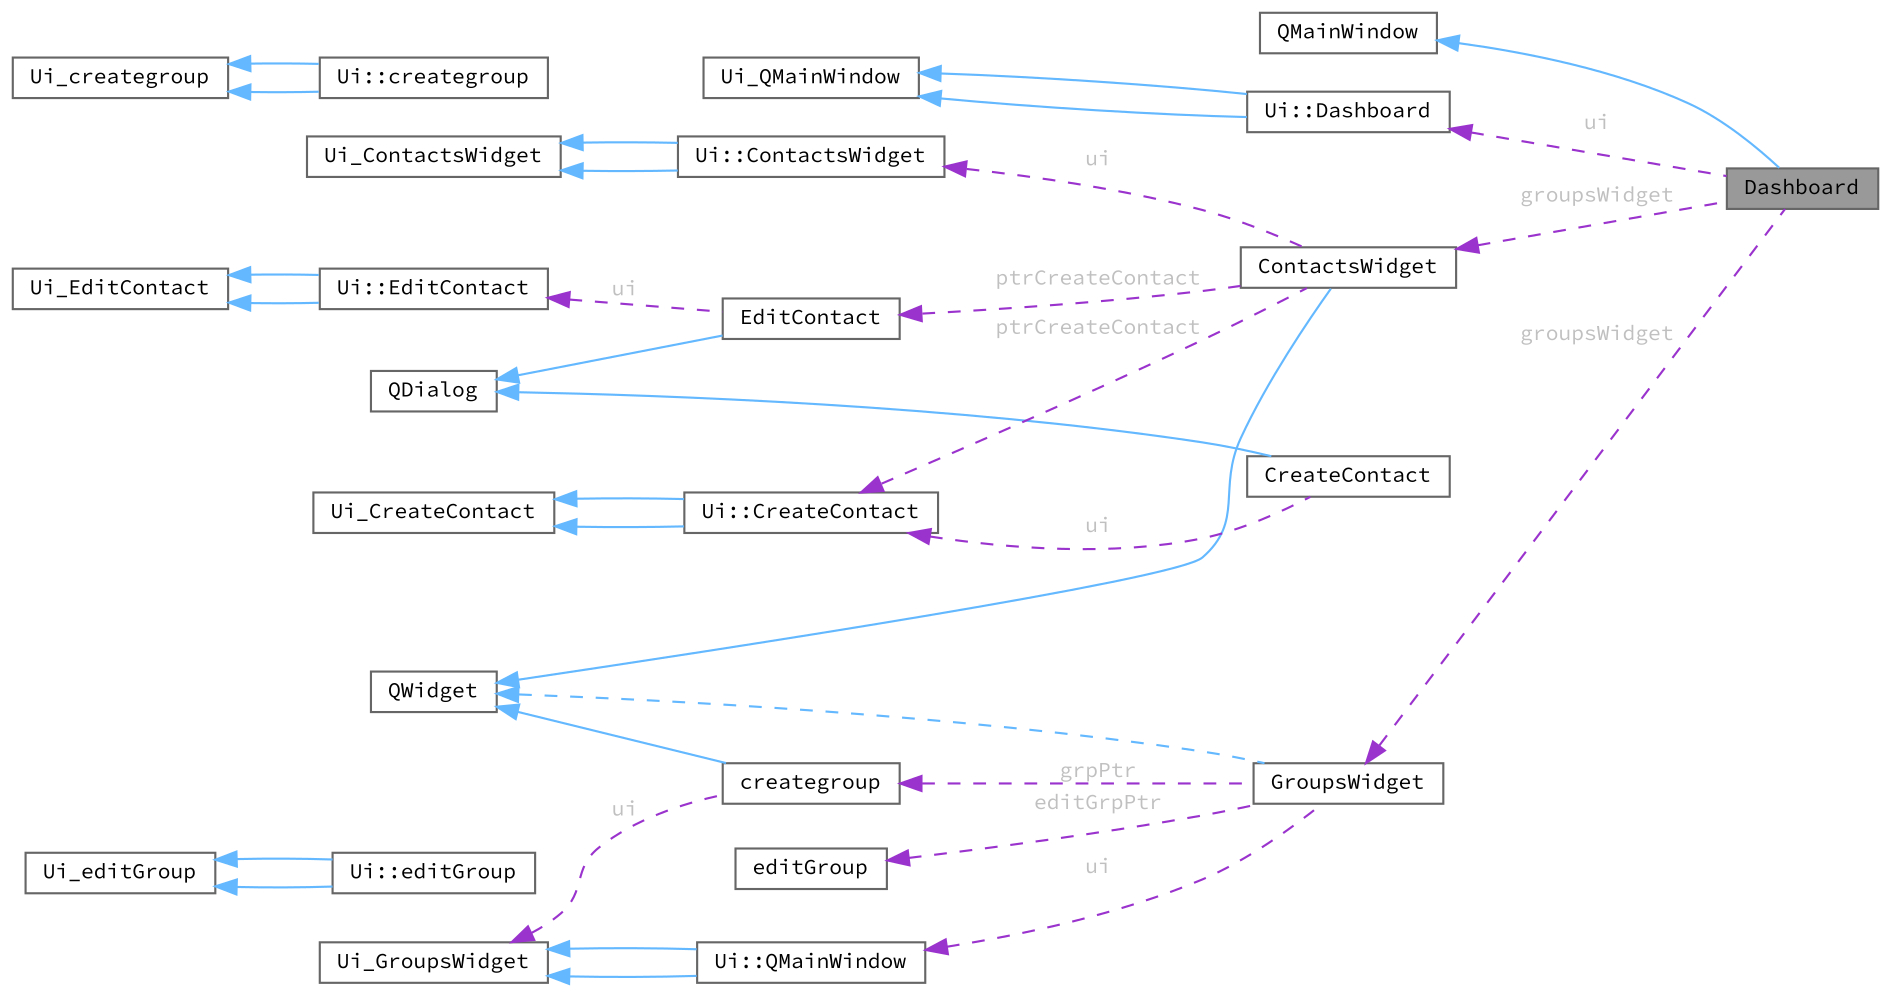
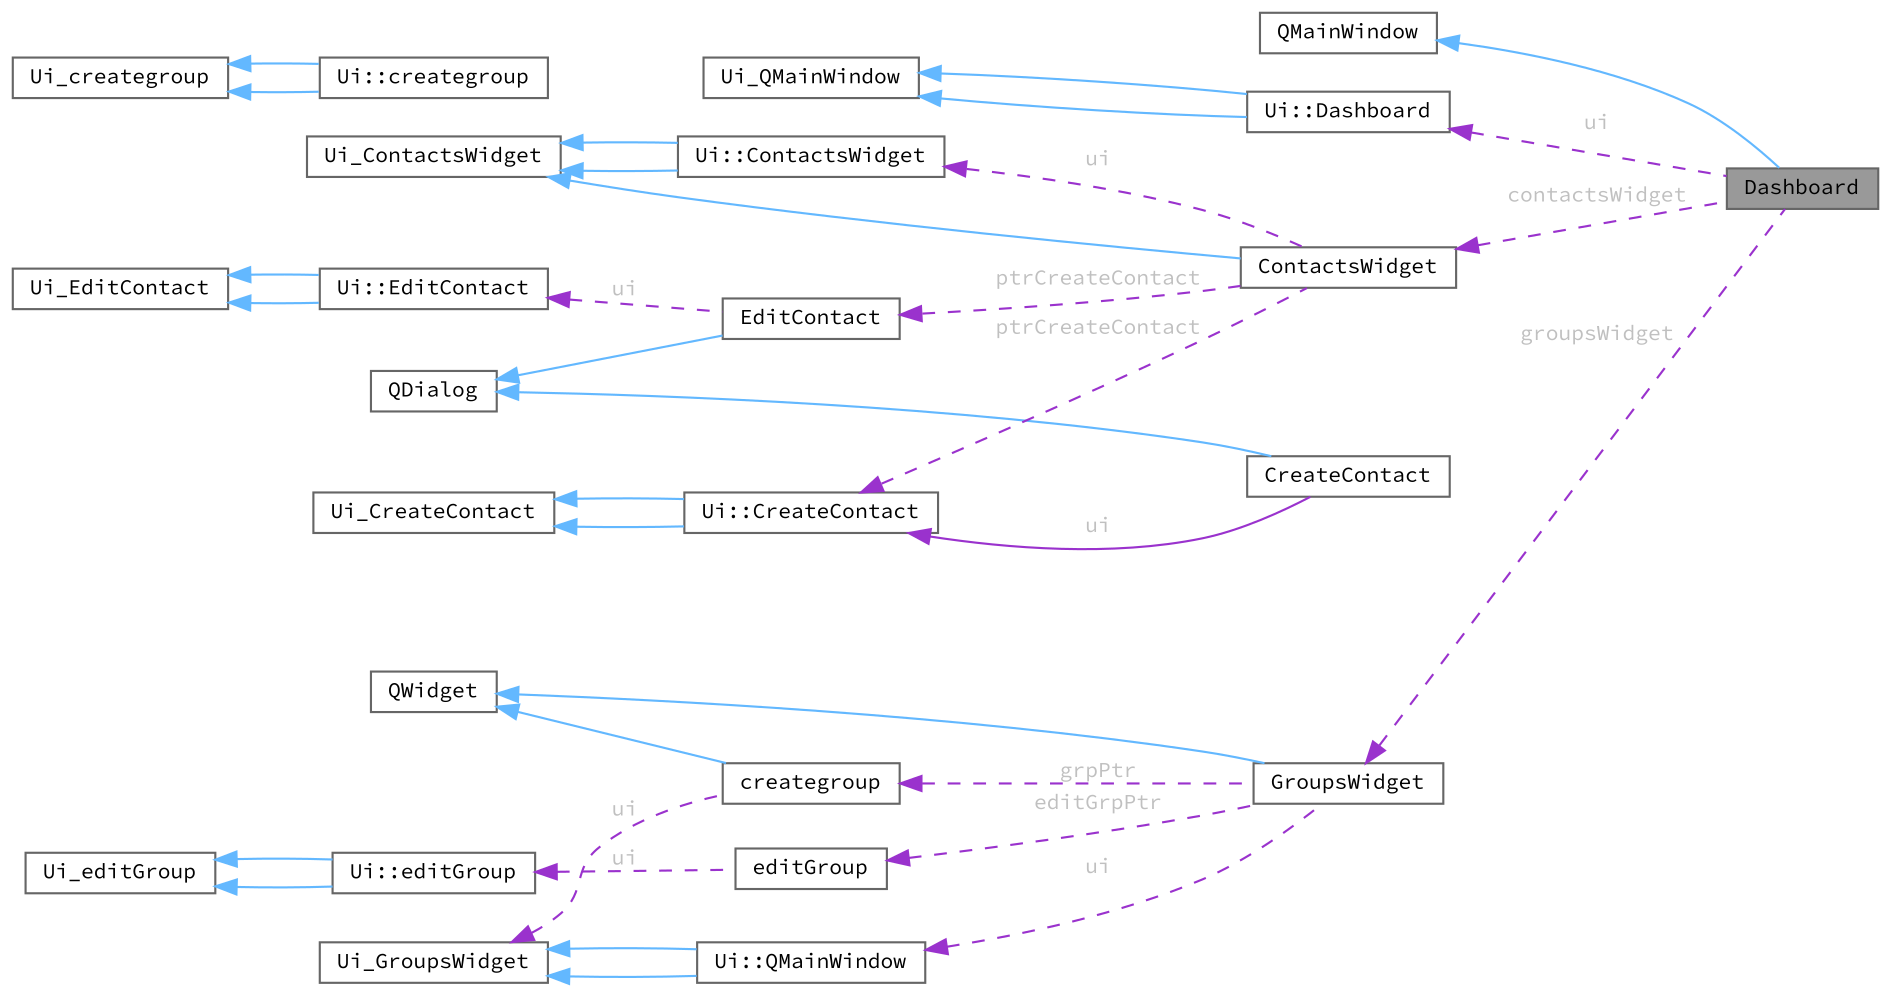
(1591, 196) -> (1591, 196)
(1124, 548) -> (1124, 548)
(1012, 601) -> (905, 225)
(893, 717) -> (893, 717)
none -> (646, 871)
